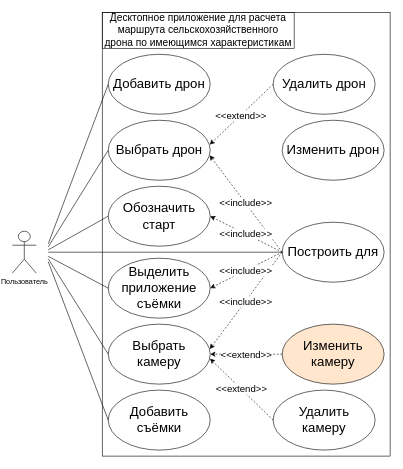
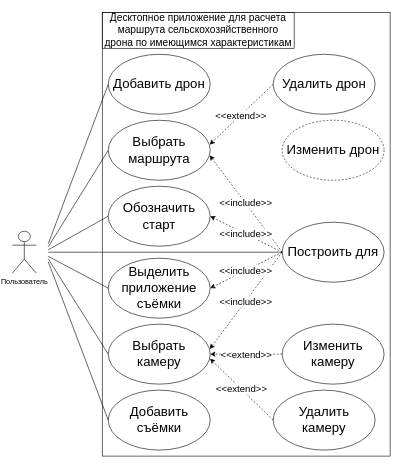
(159, 150) -> (159, 150)
(333, 150) -> (333, 150)
(333, 354) -> (333, 354)
